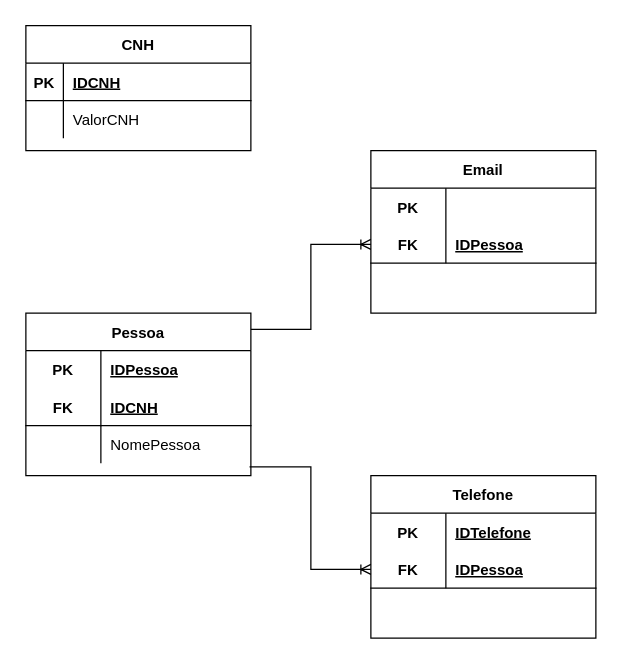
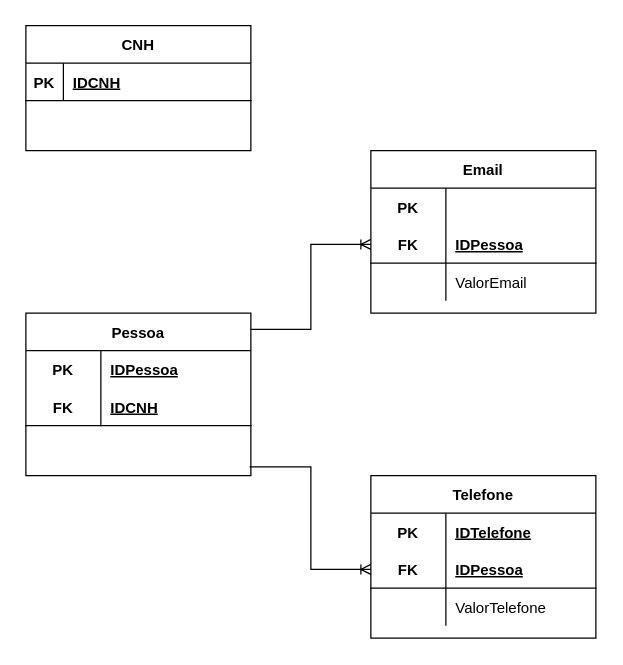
(157, 119) -> none
none -> (521, 282)
(176, 444) -> none
none -> (521, 607)
